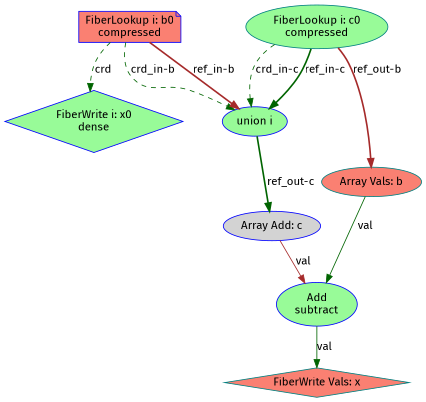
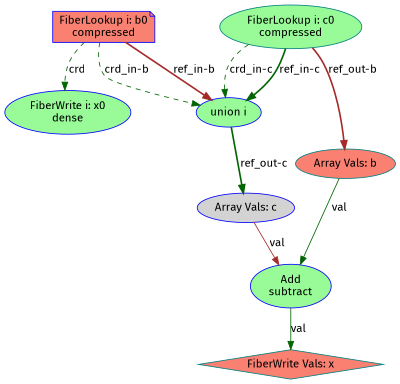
(94, 121) -> (68, 112)
(272, 226) -> (246, 208)
